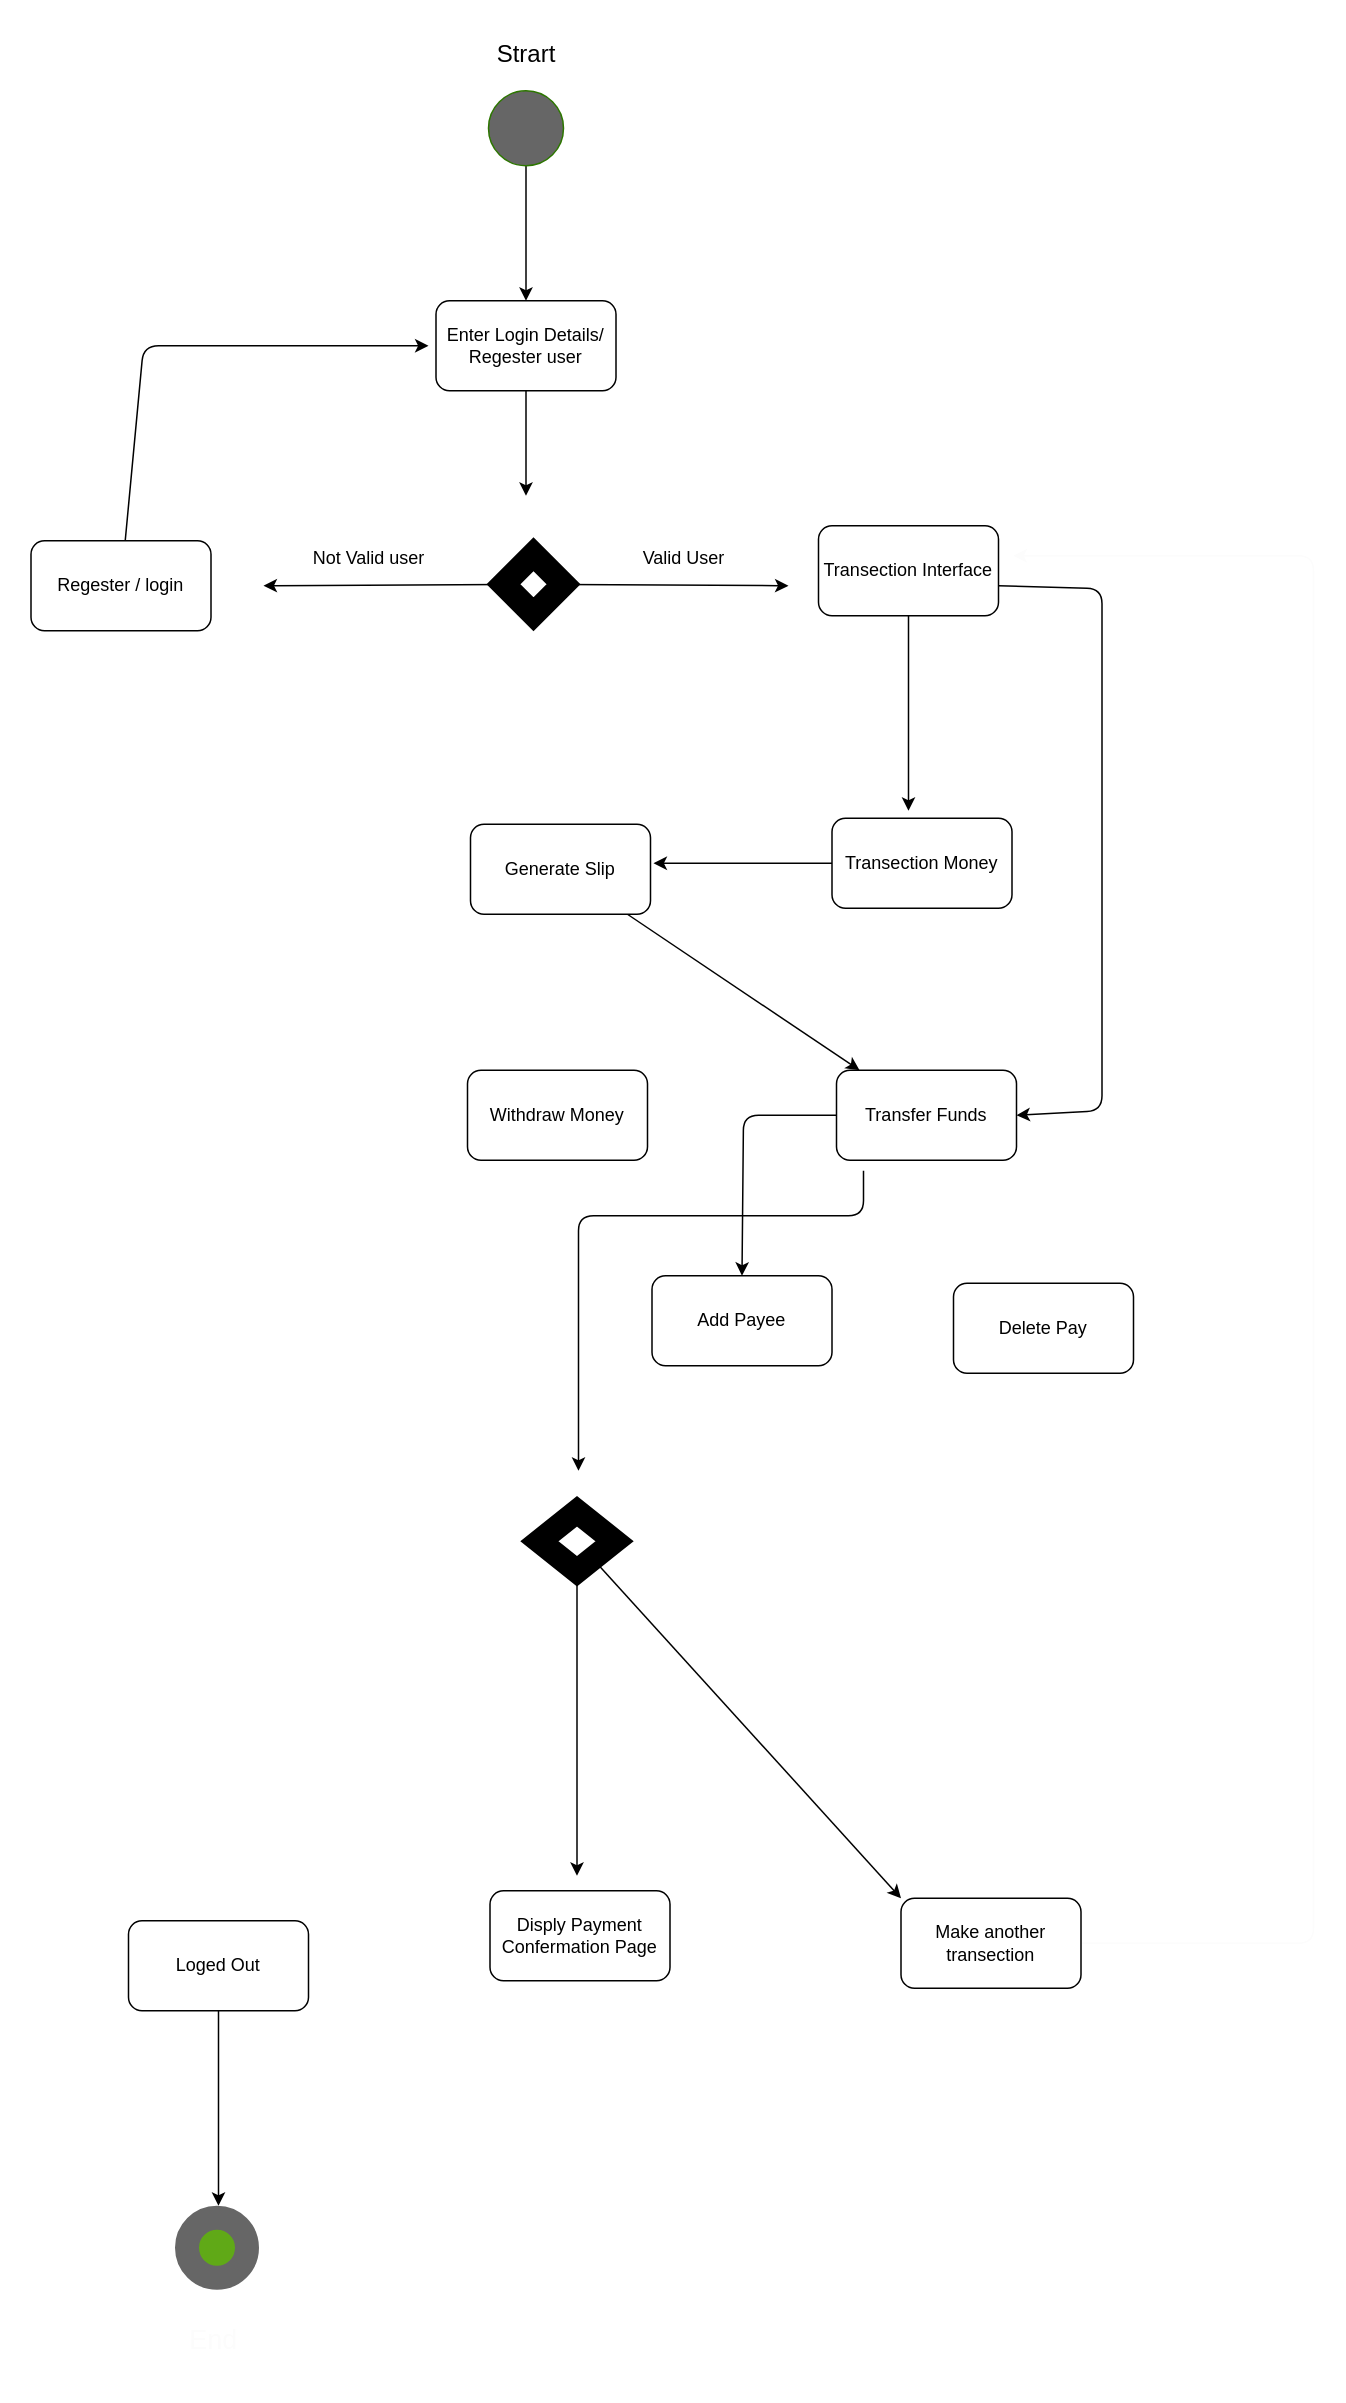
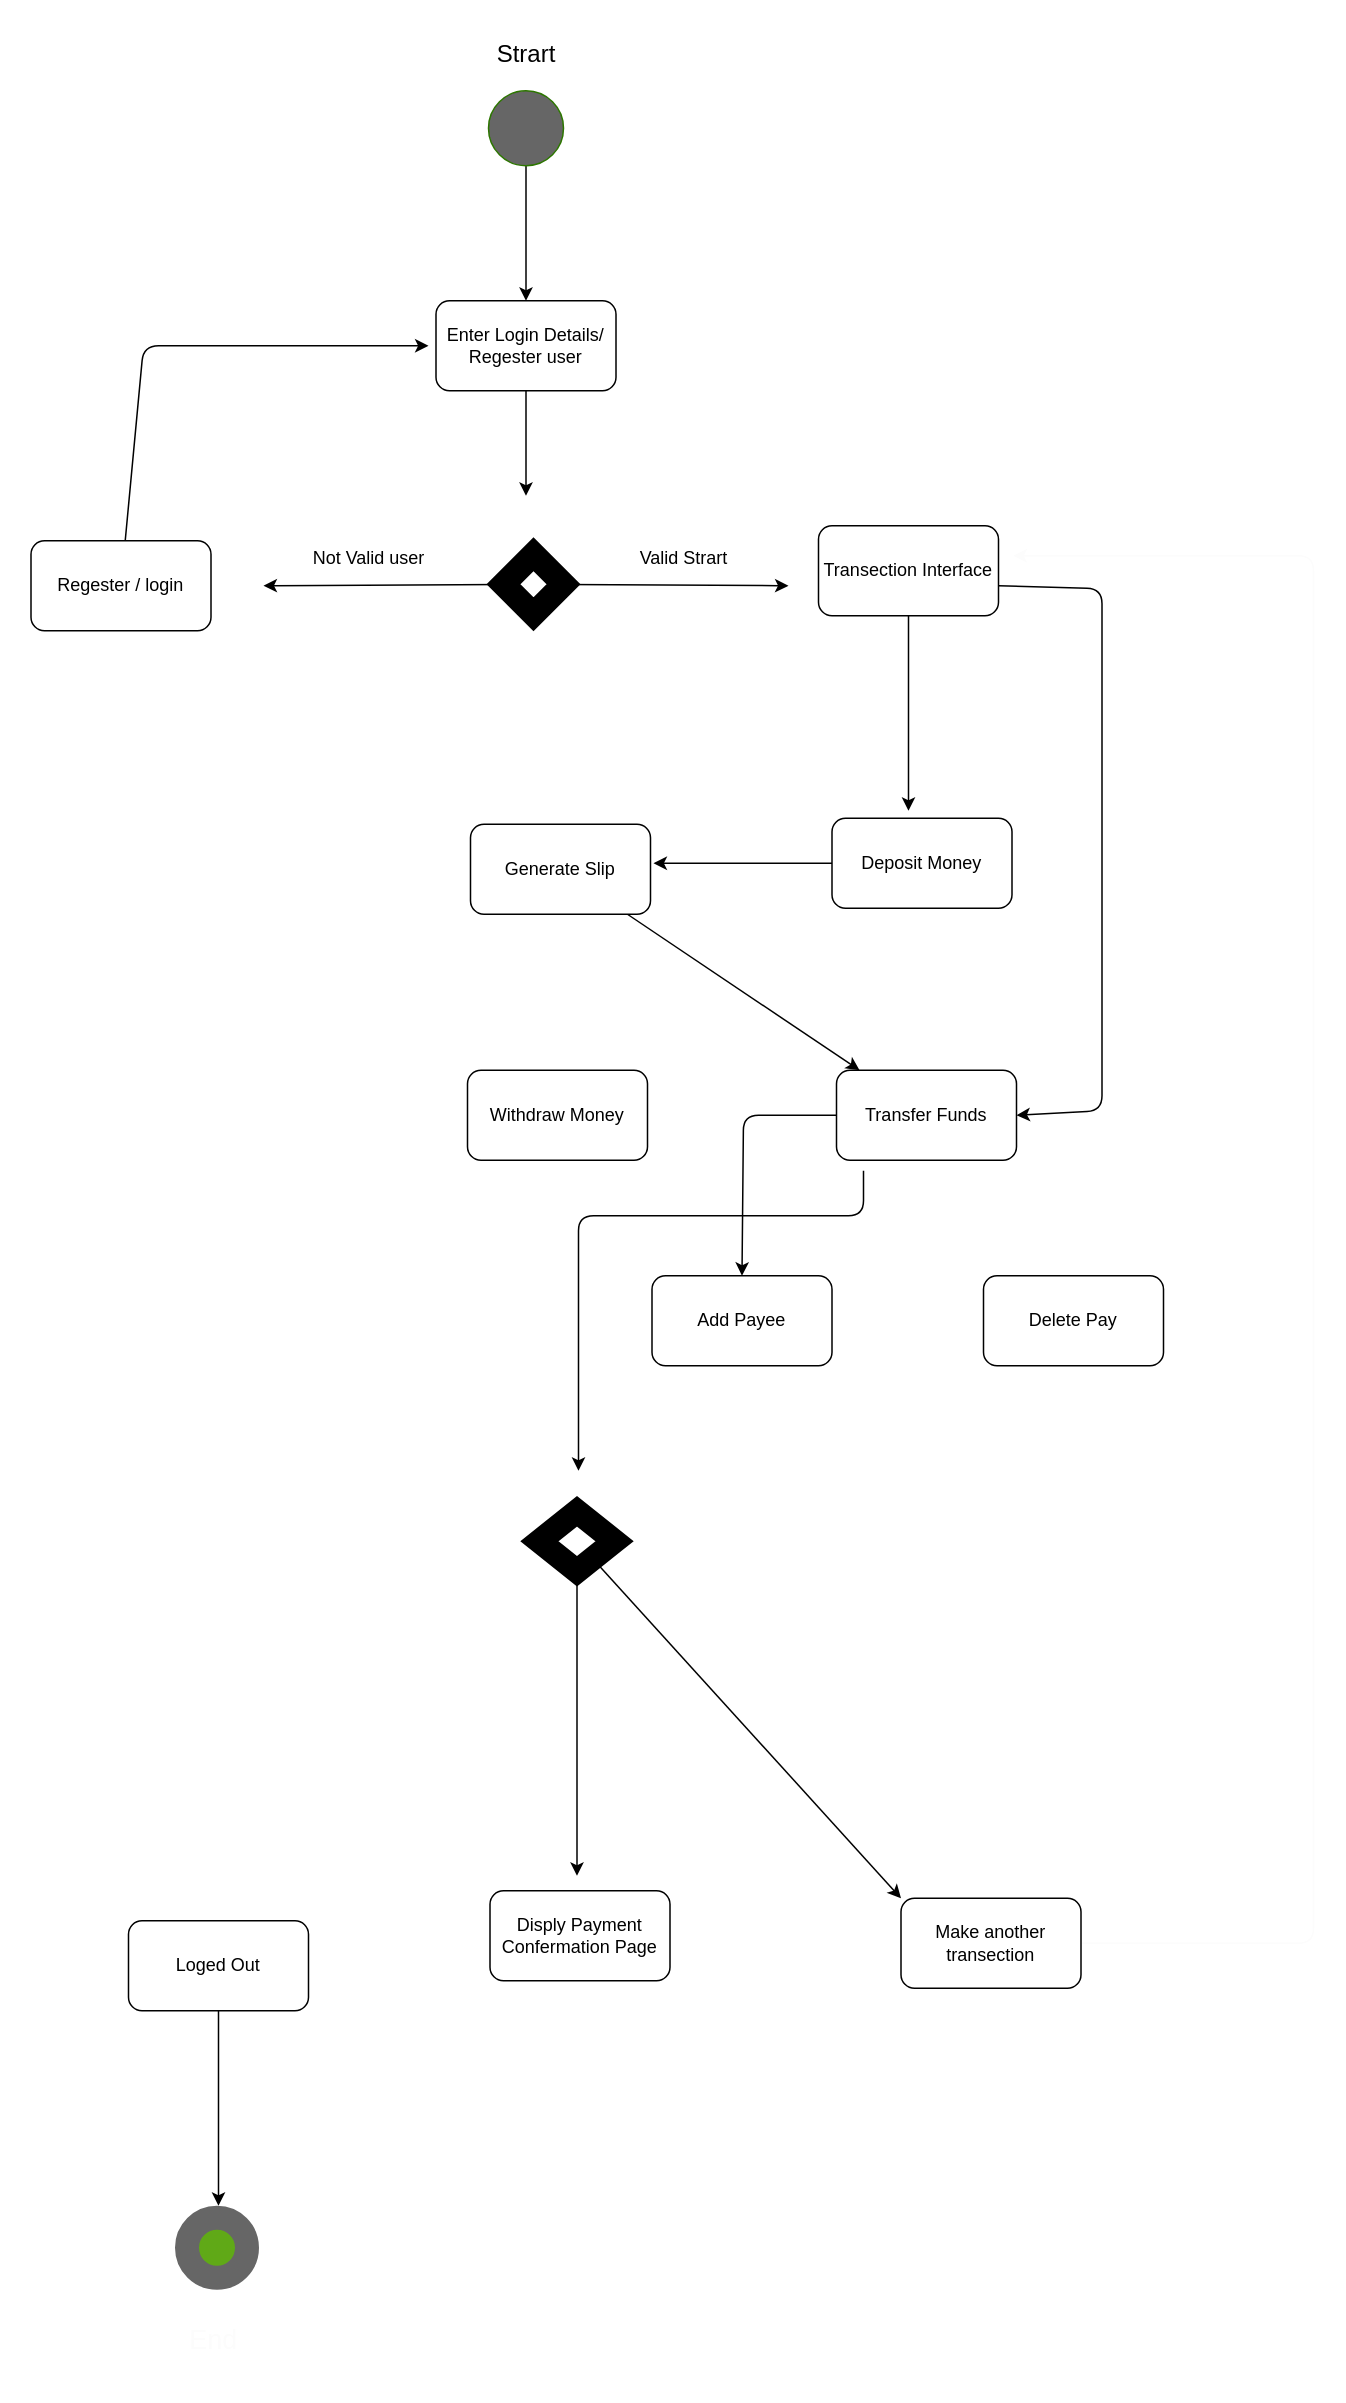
(684, 548) -> (684, 548)
(922, 863) -> (922, 863)
(1043, 1328) -> (1073, 1321)
